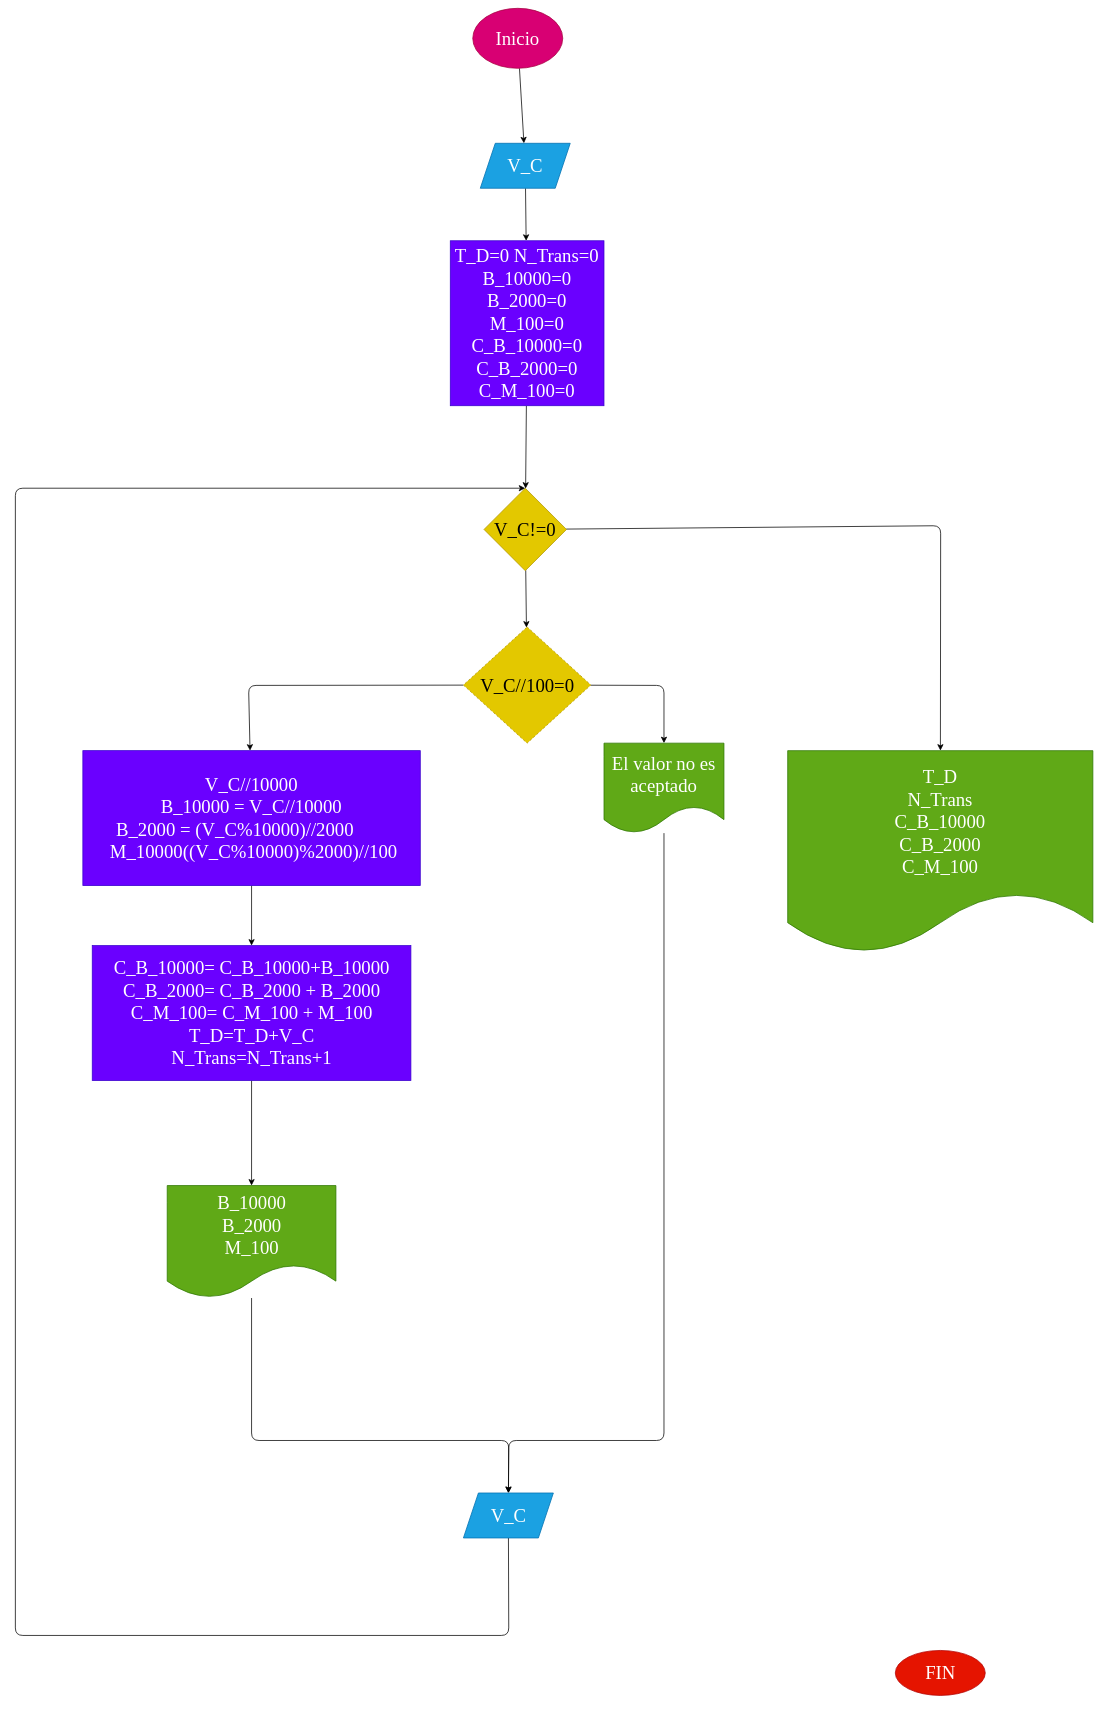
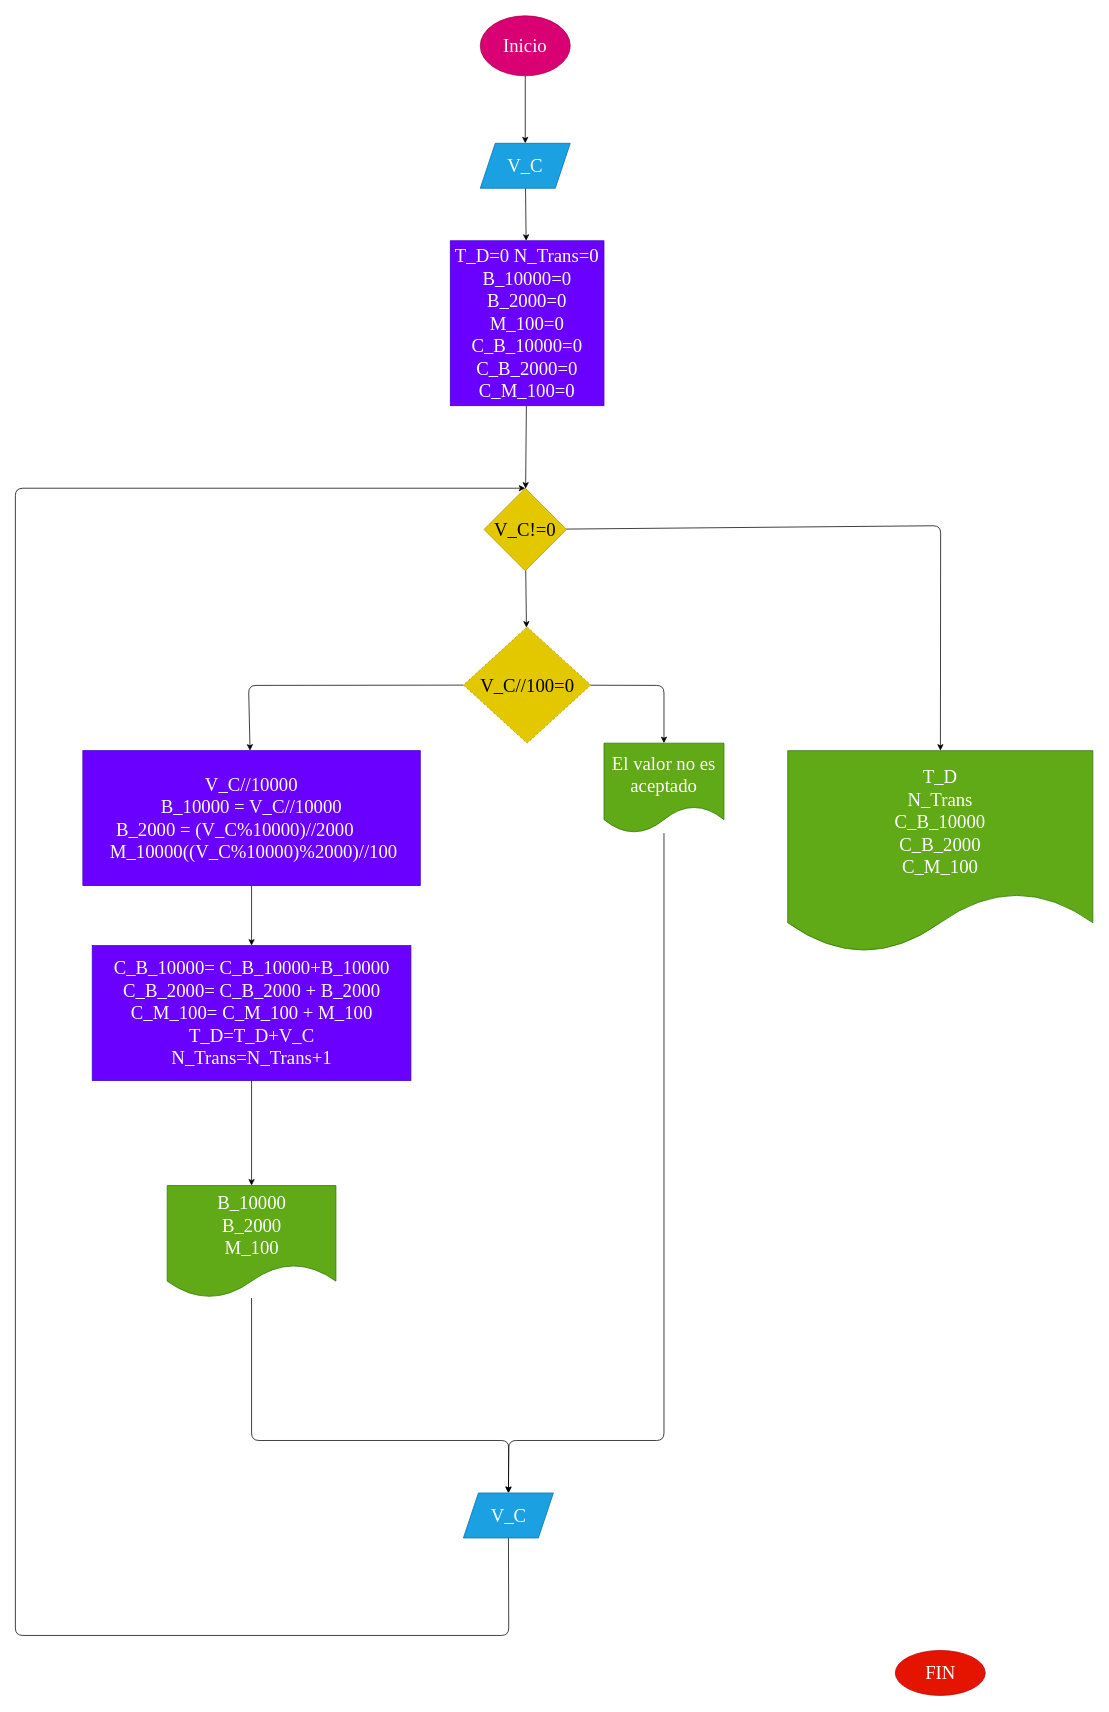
(518, 38) -> (525, 45)
